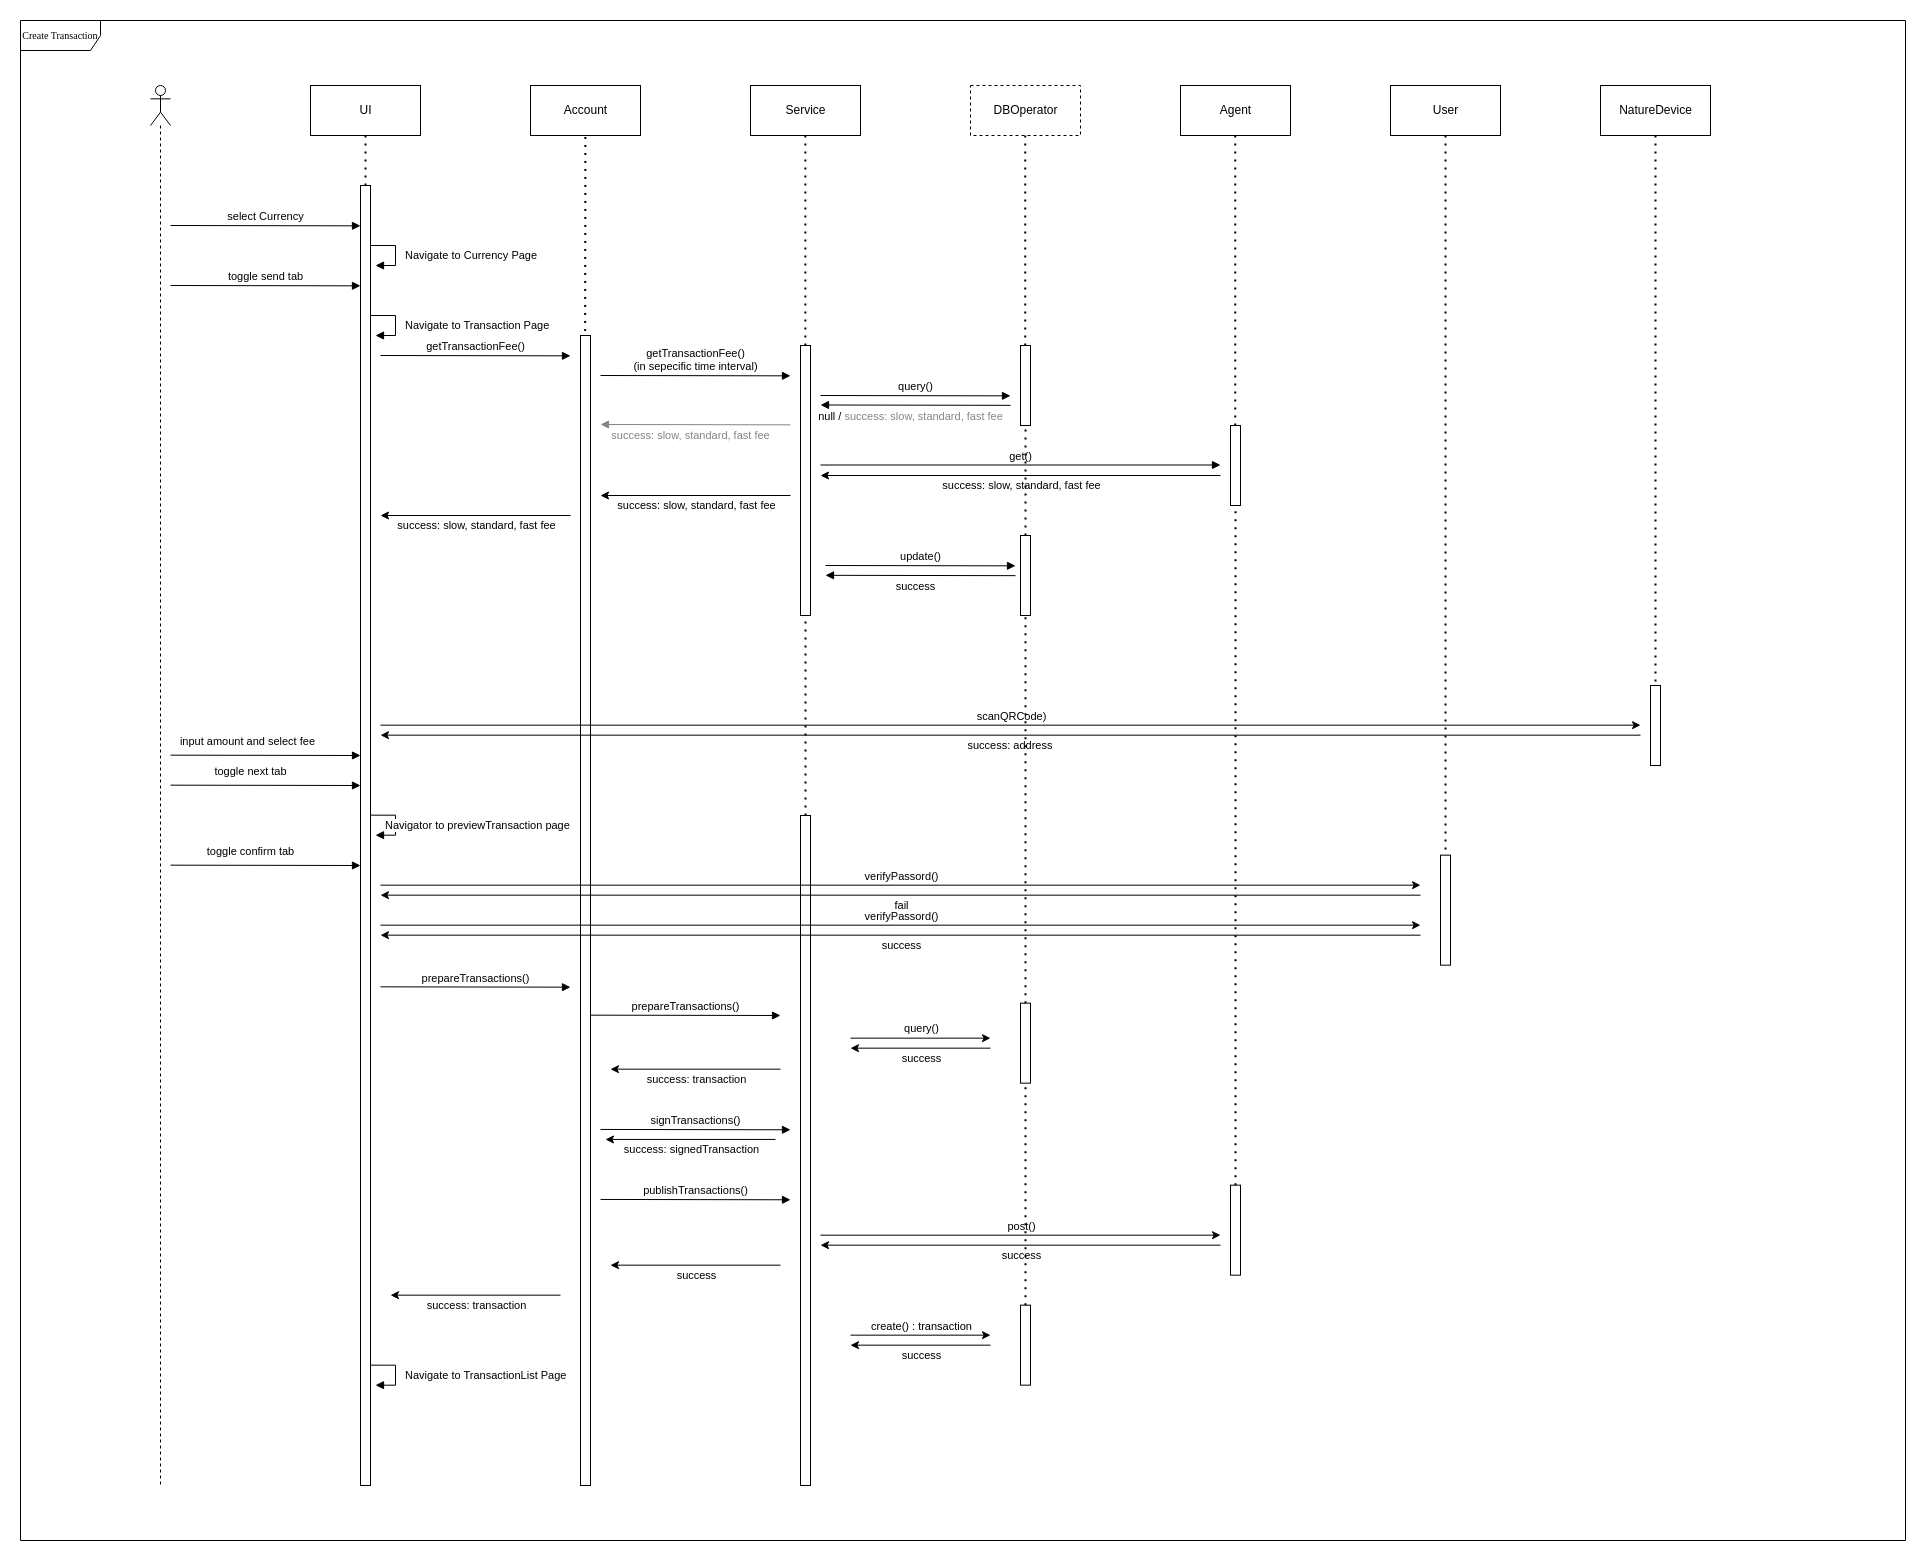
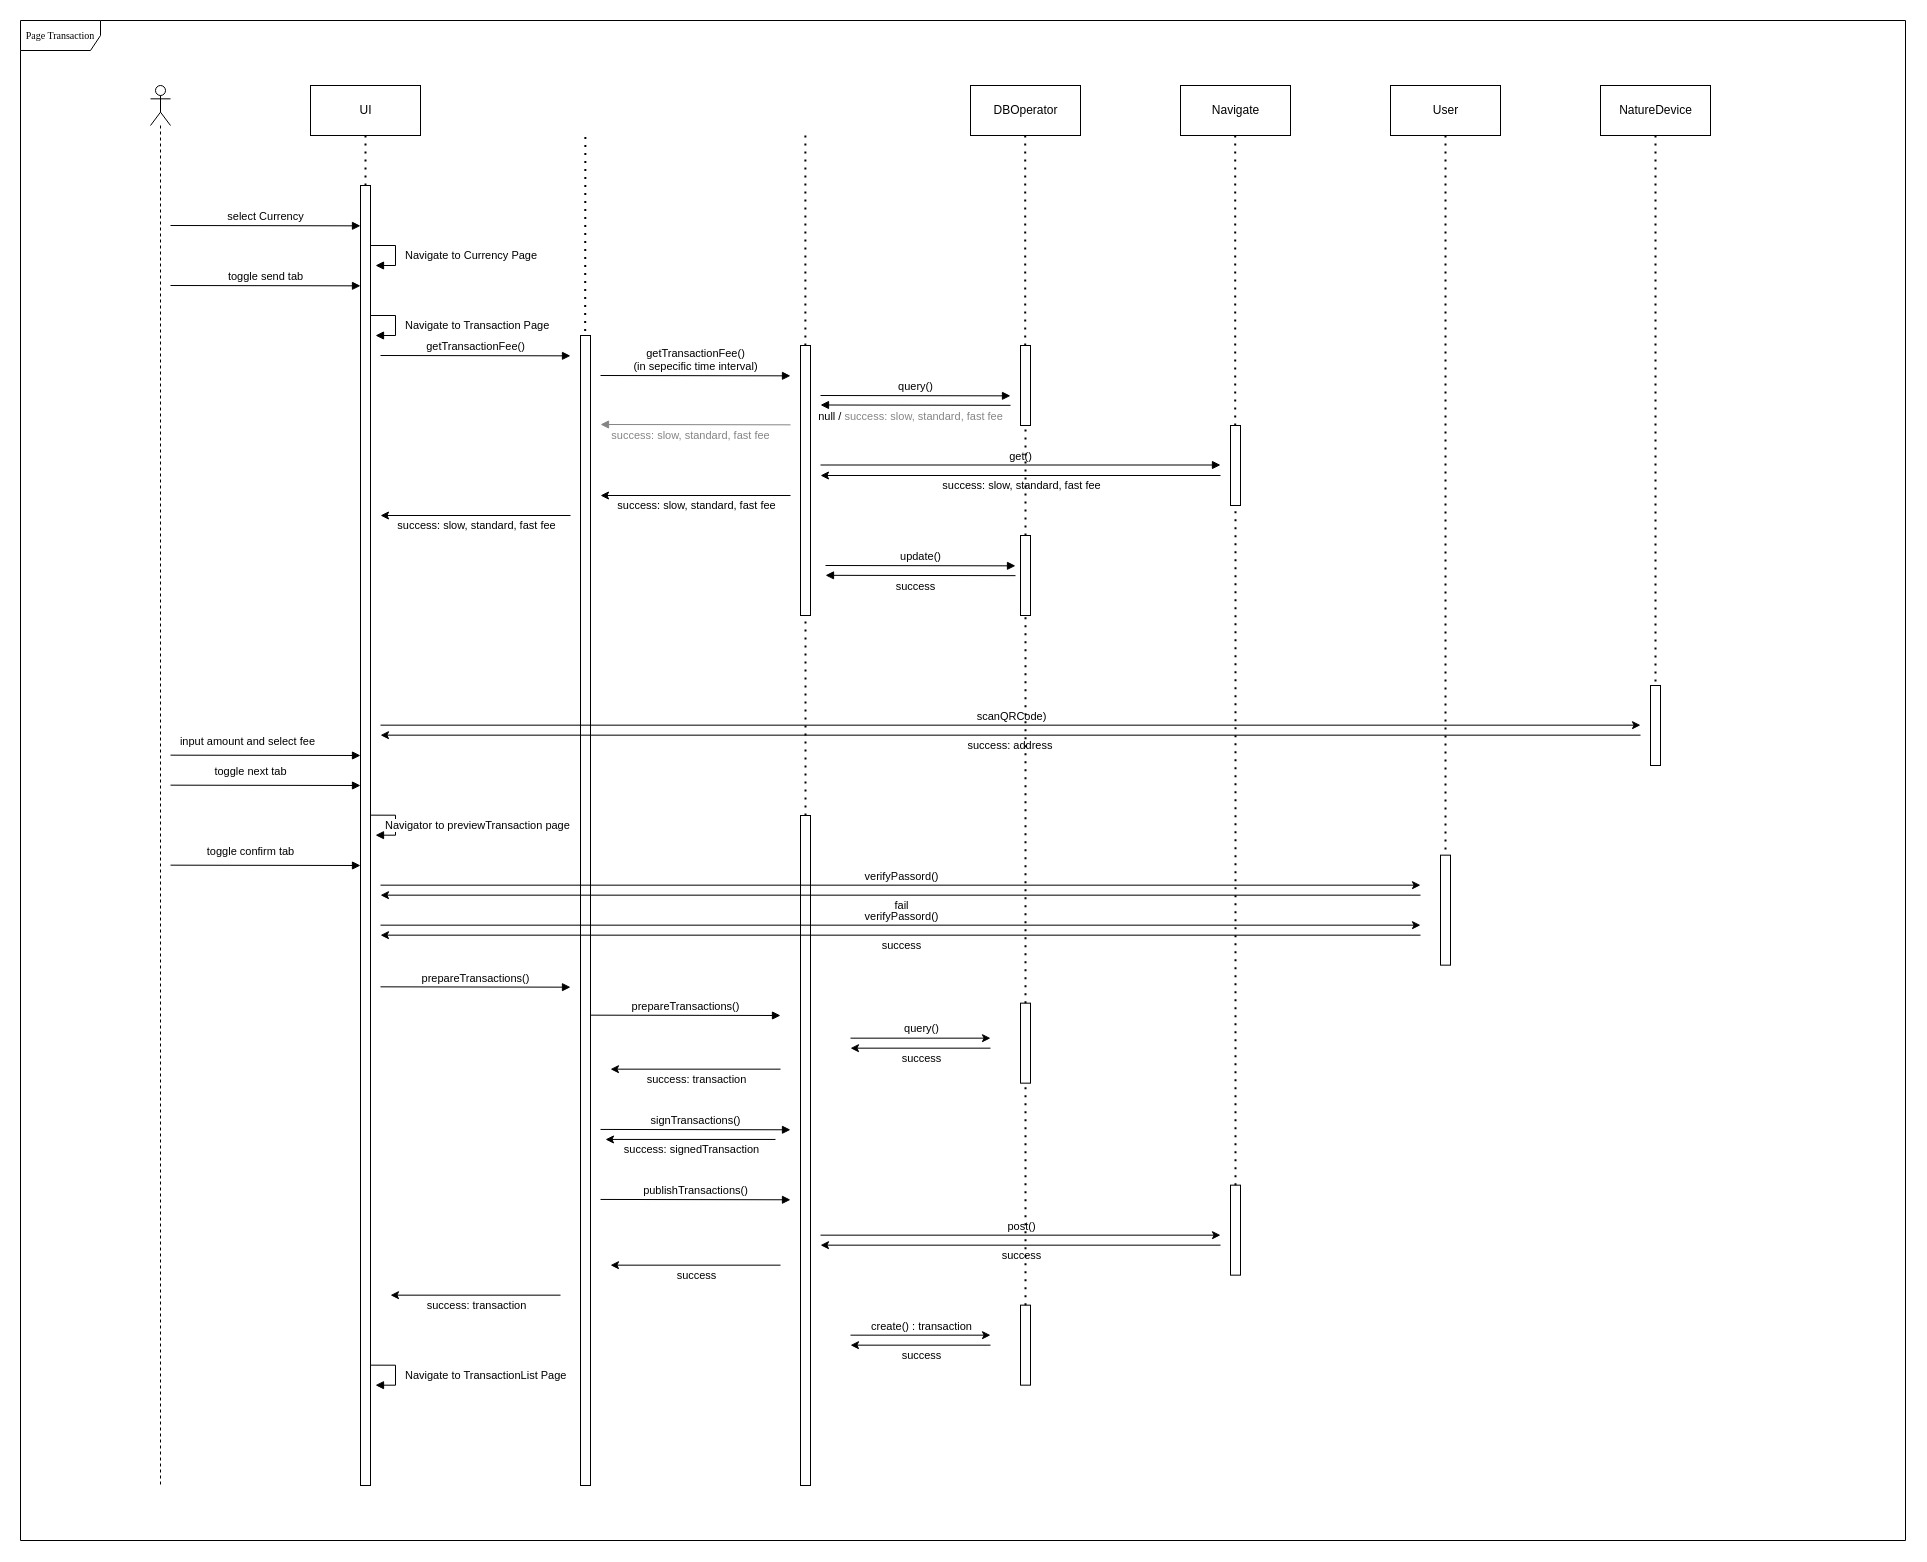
(61, 36) -> (61, 36)
(586, 111) -> none
(806, 111) -> none
(1026, 111) -> (1026, 111)
(1236, 111) -> (1236, 111)
